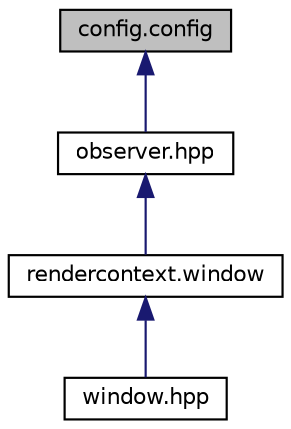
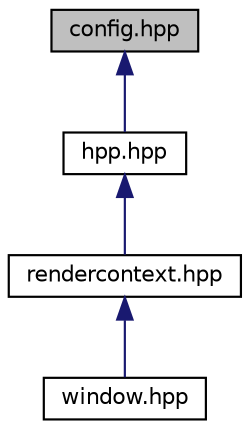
(146, 31) -> (125, 31)
(146, 153) -> (125, 153)
(146, 276) -> (125, 276)
